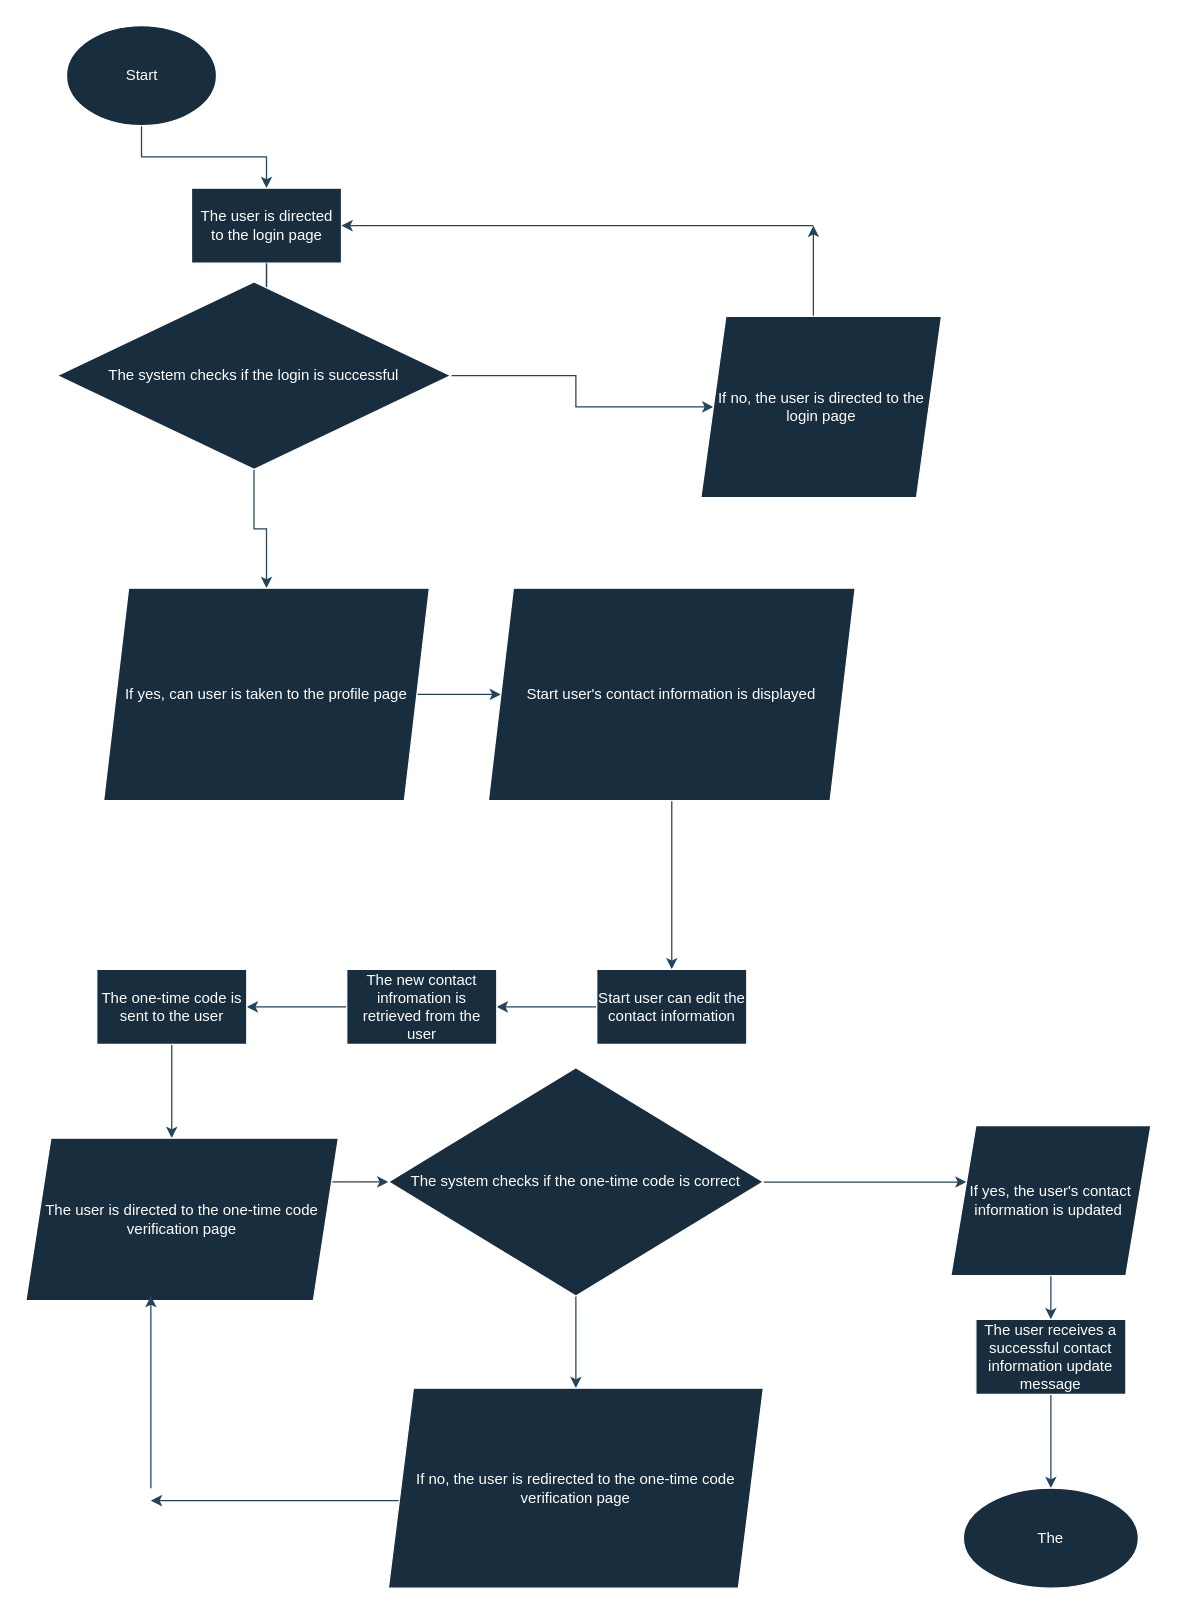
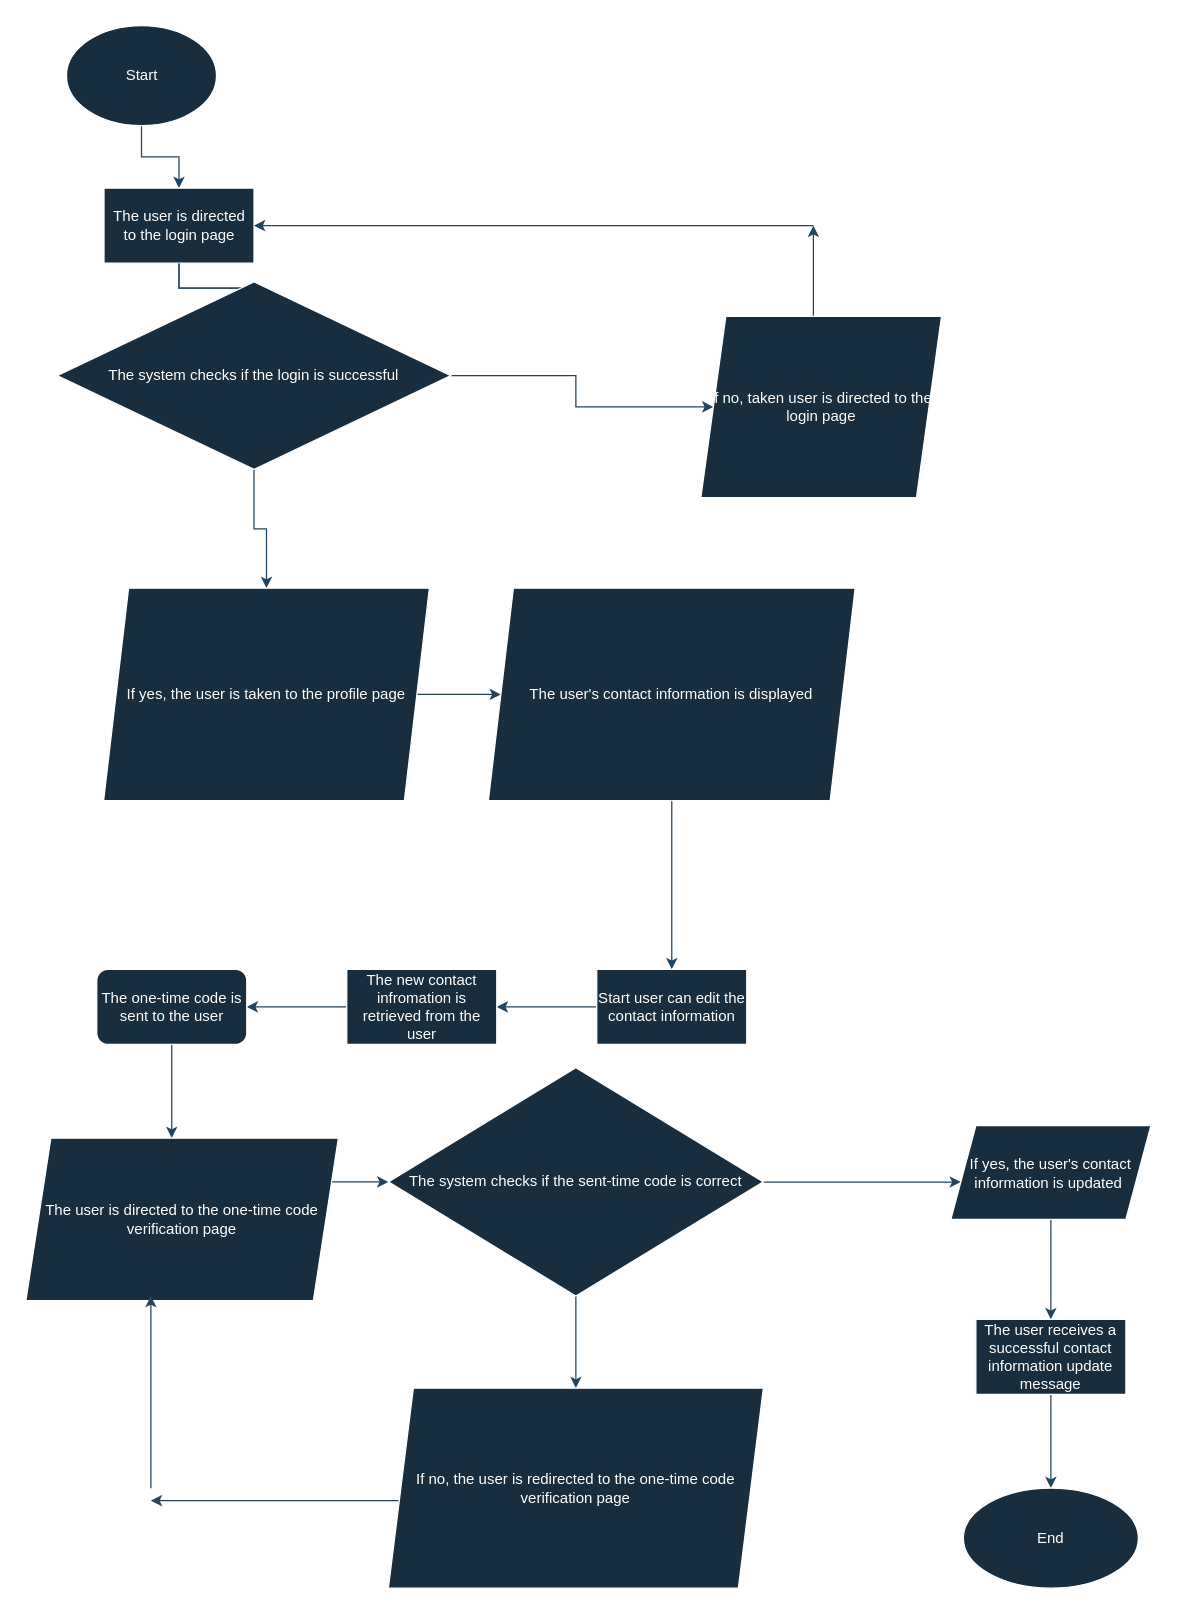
(266, 226) -> (179, 226)
(821, 407) -> (821, 407)
(266, 694) -> (266, 694)
(671, 694) -> (671, 694)
(172, 1007) -> (172, 1007)
(576, 1182) -> (576, 1182)
(1051, 1201) -> (1051, 1173)
(1051, 1538) -> (1051, 1538)
